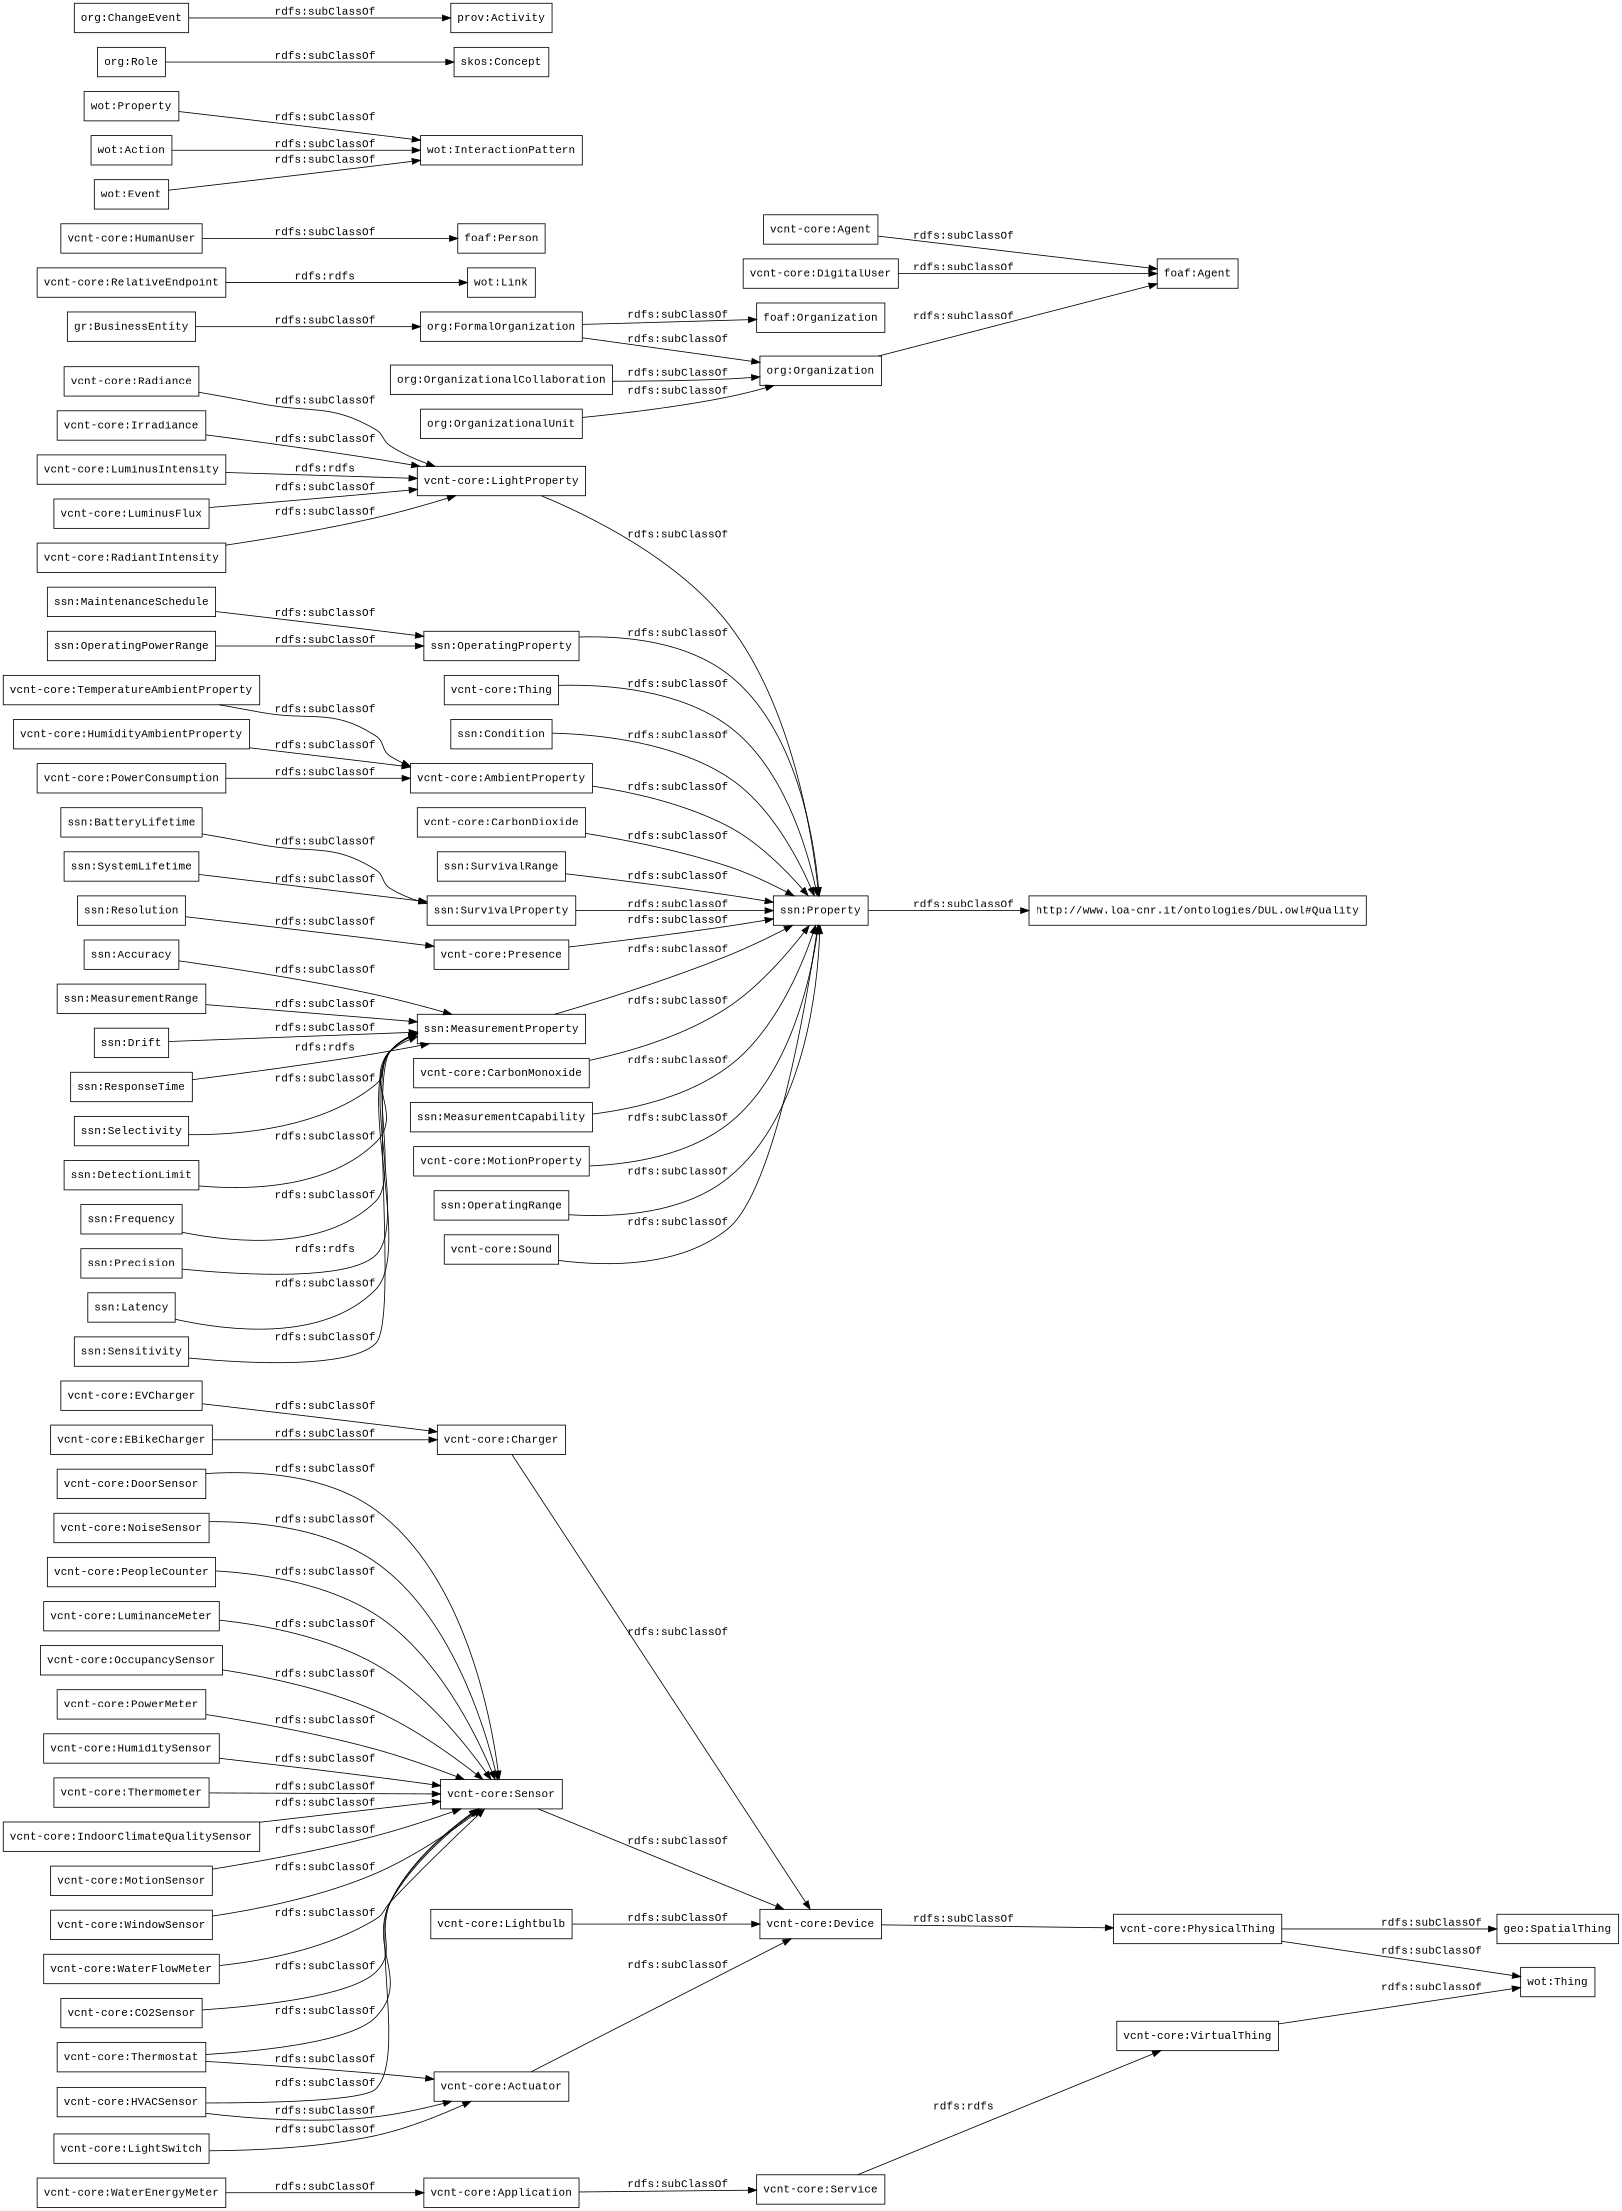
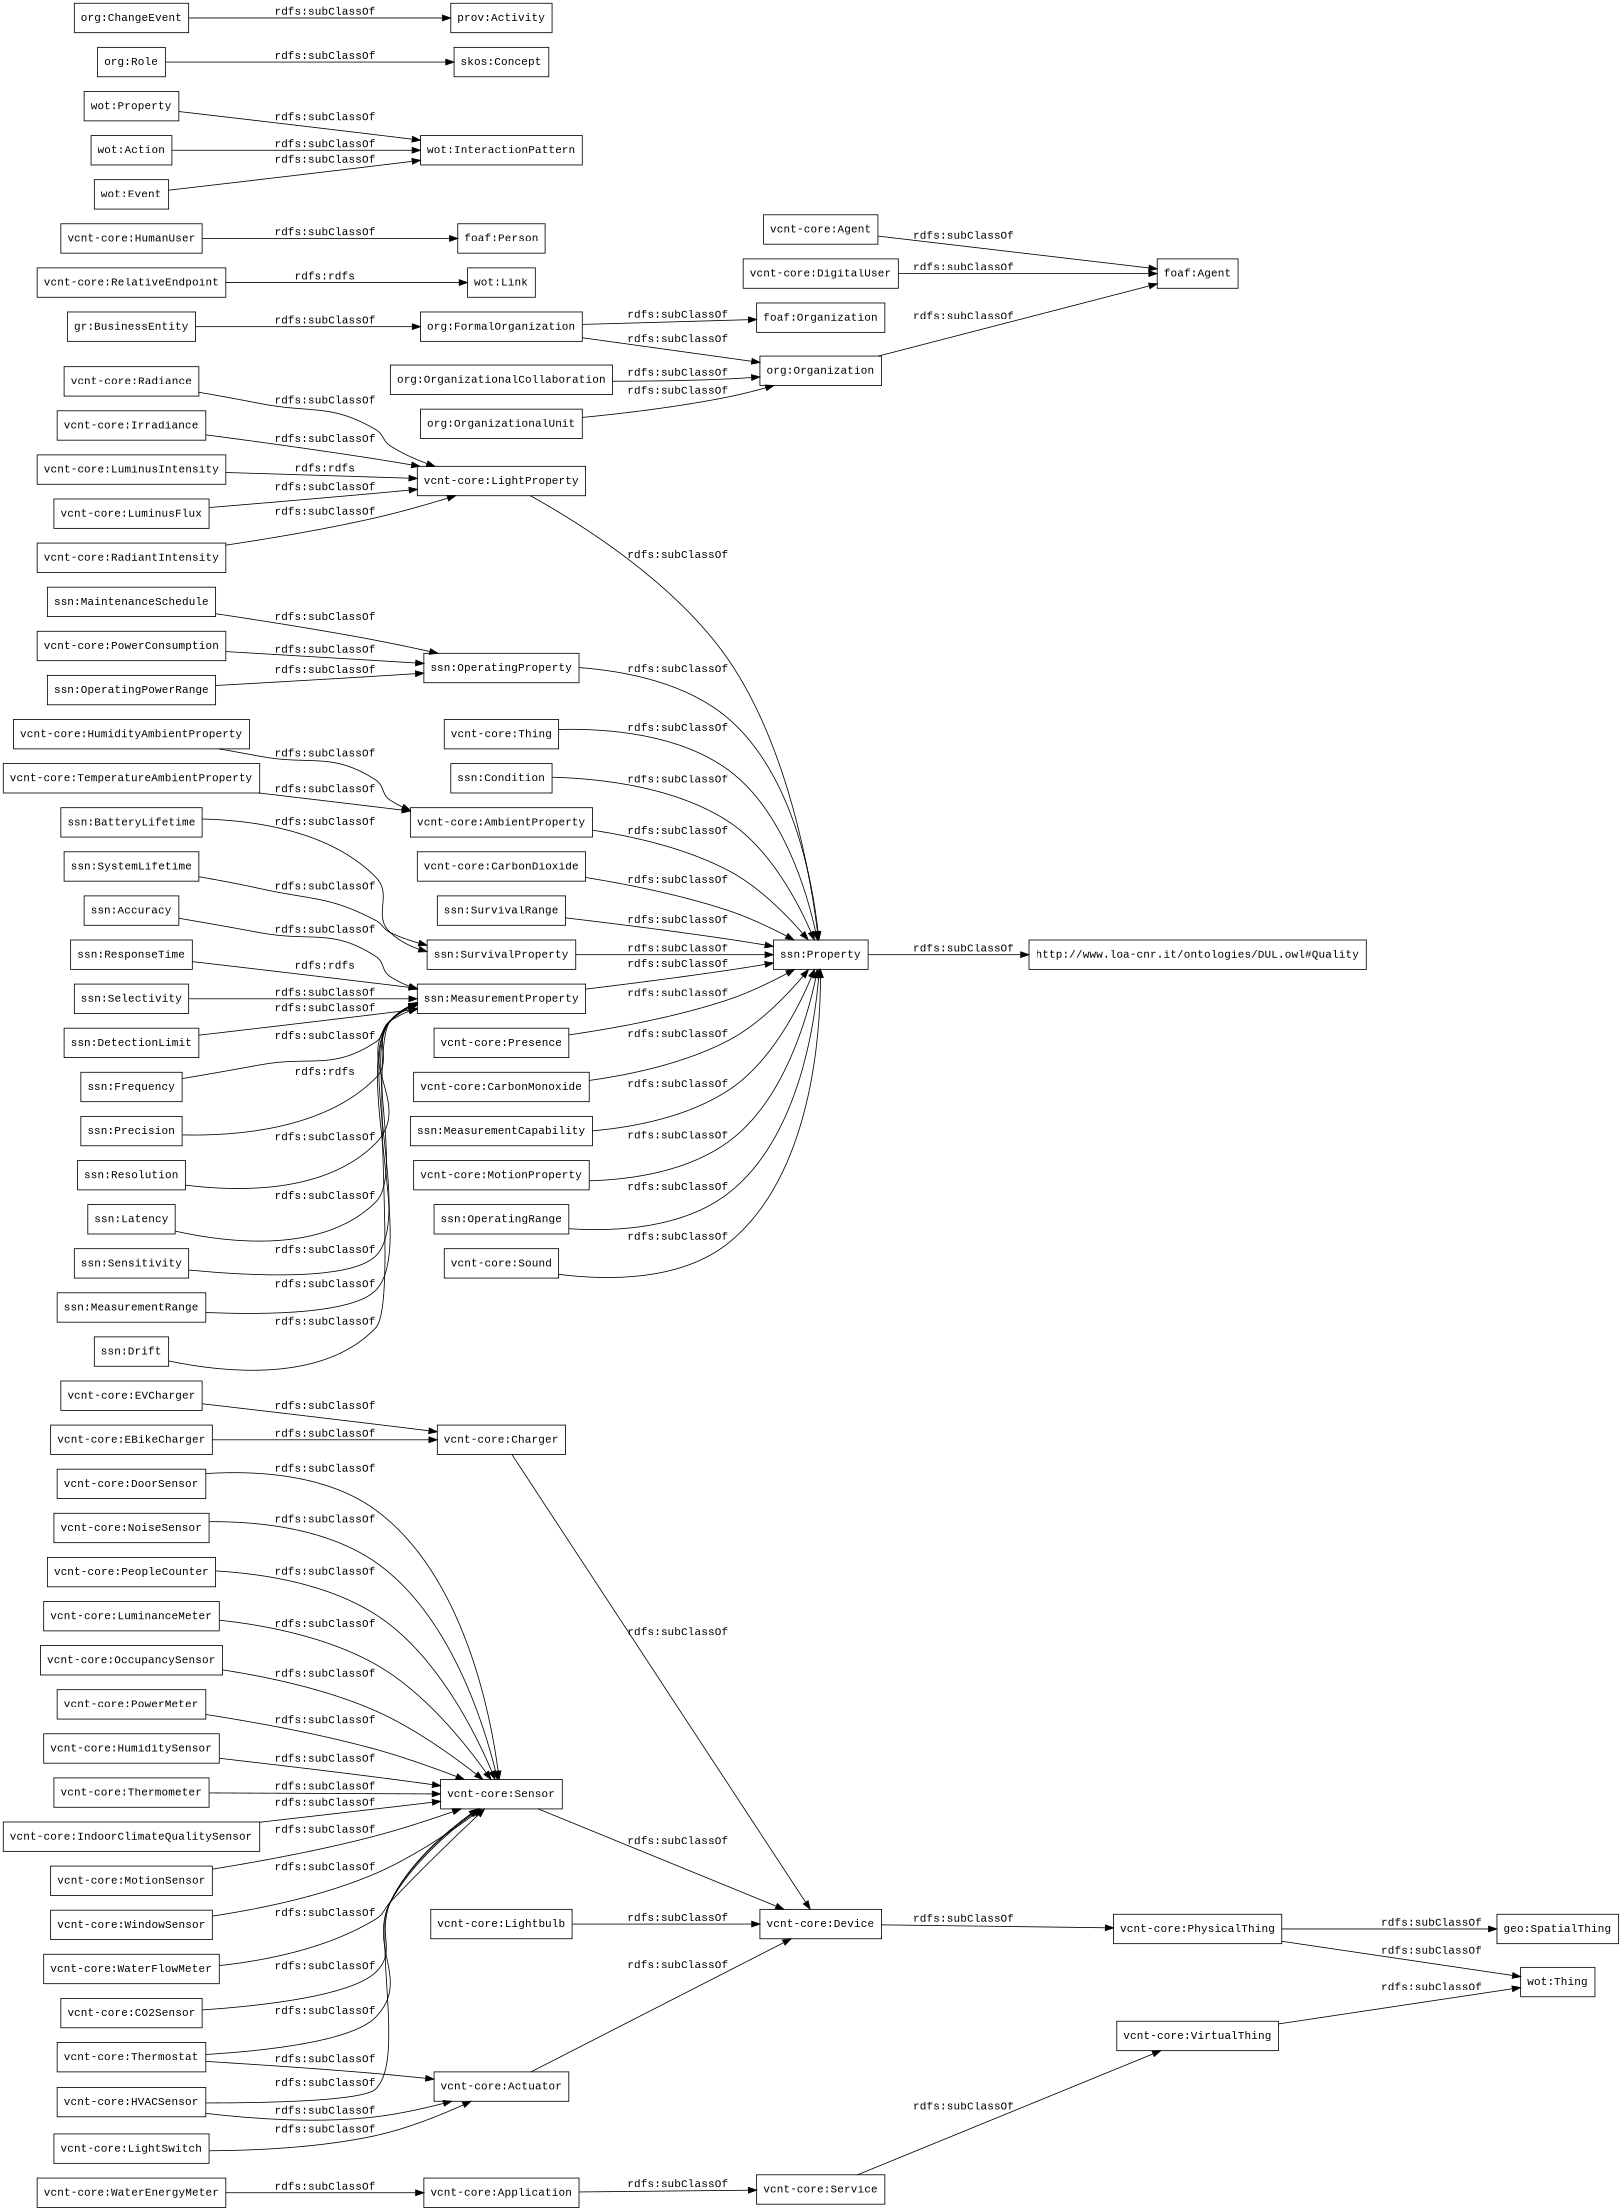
(314, 778) -> (321, 657)
(306, 931) -> (357, 1158)
(964, 2107) -> (964, 2107)
